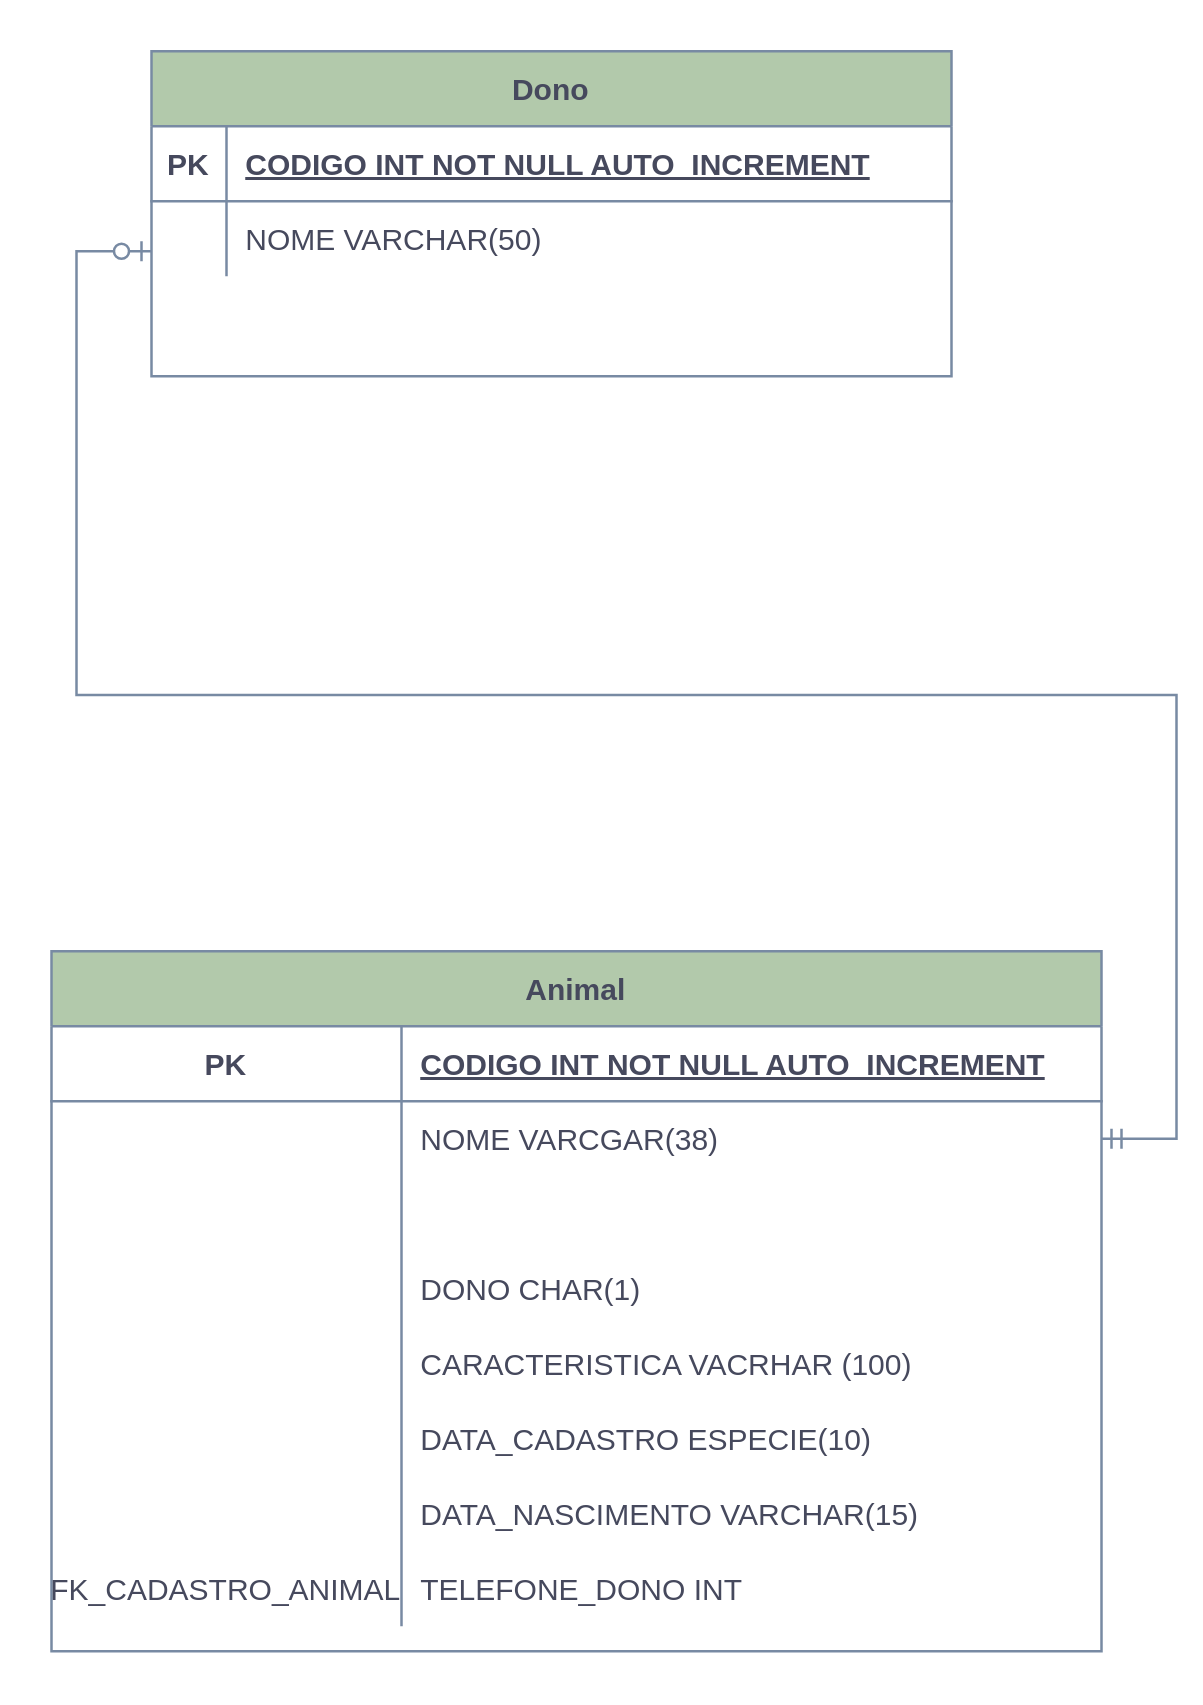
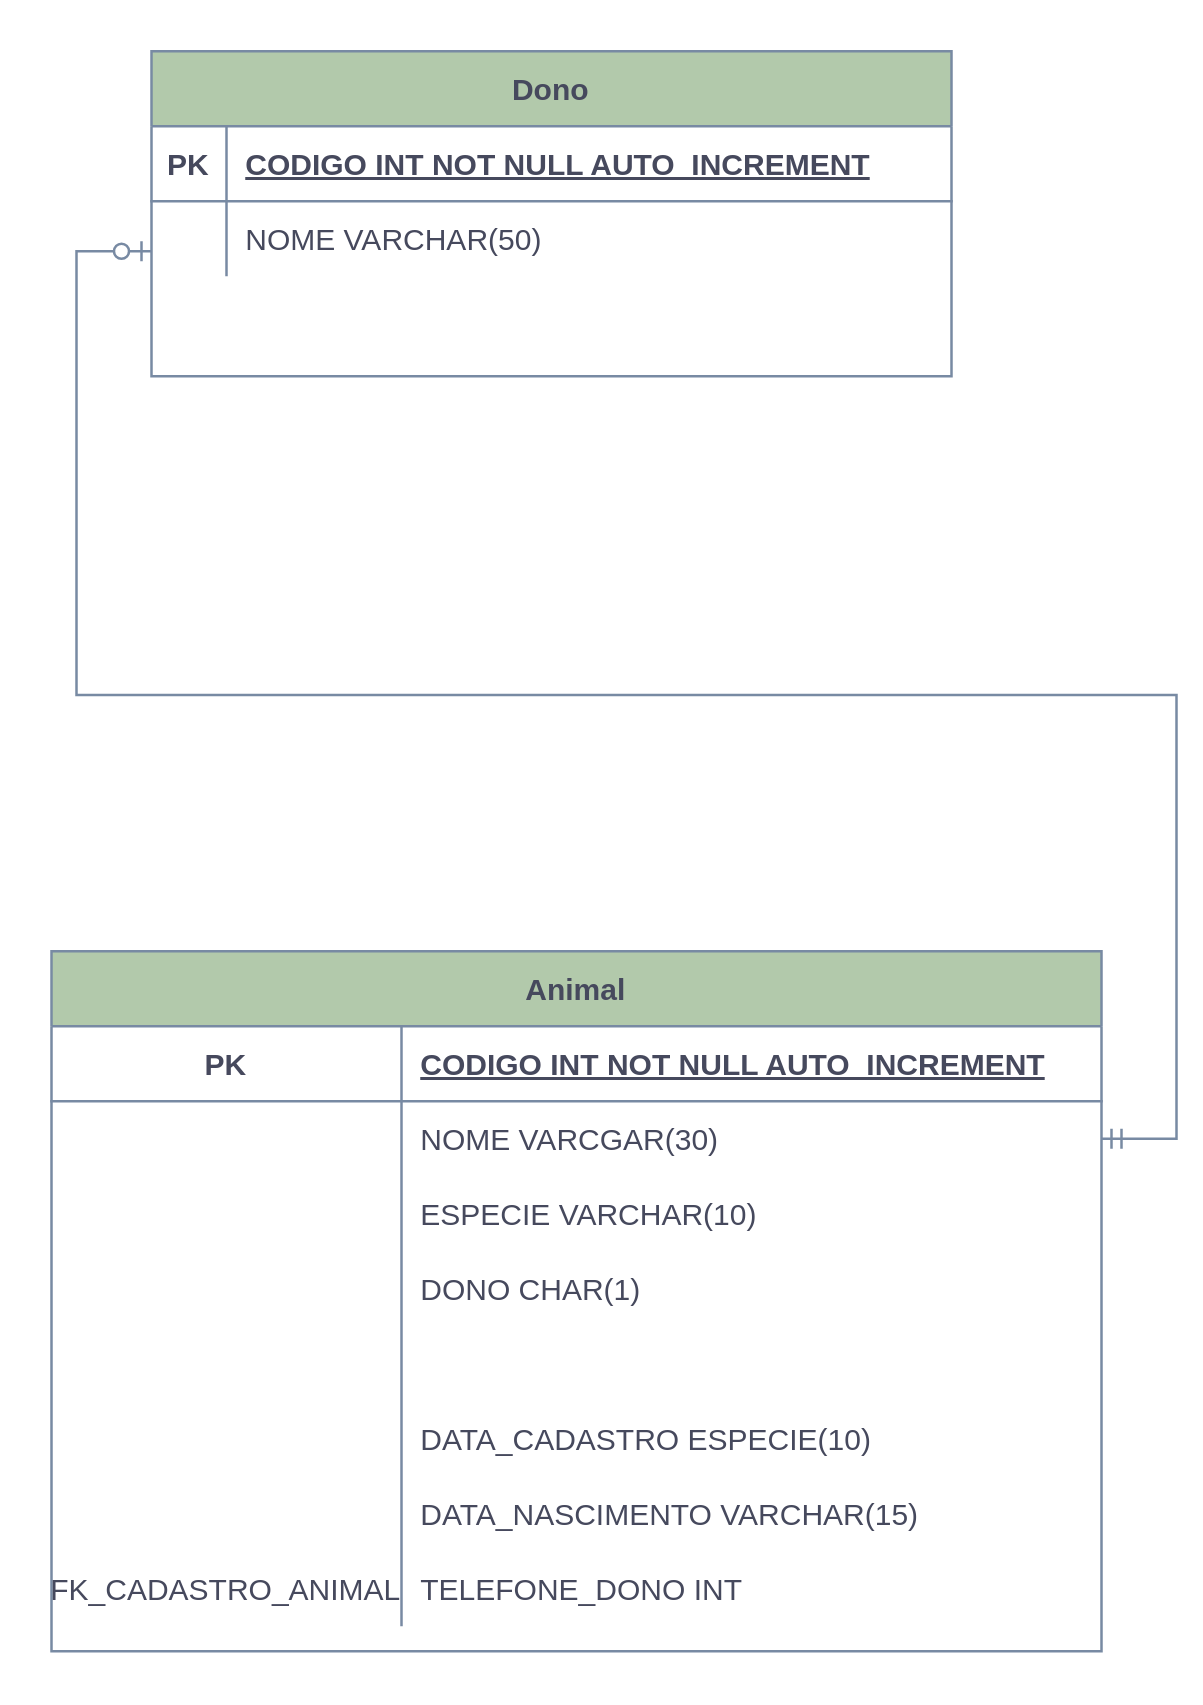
(551, 1140) -> (551, 1140)
none -> (751, 1214)
(751, 1364) -> none
